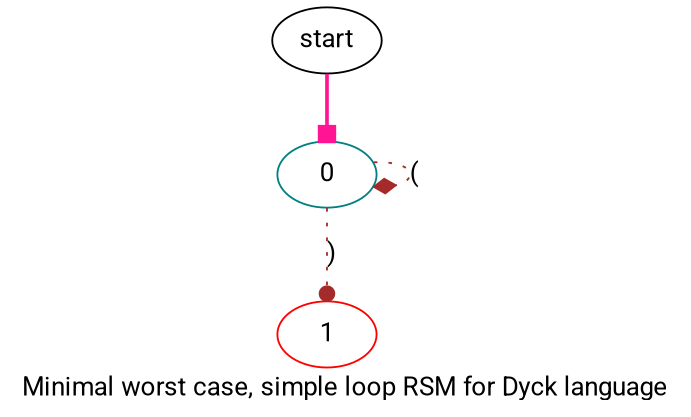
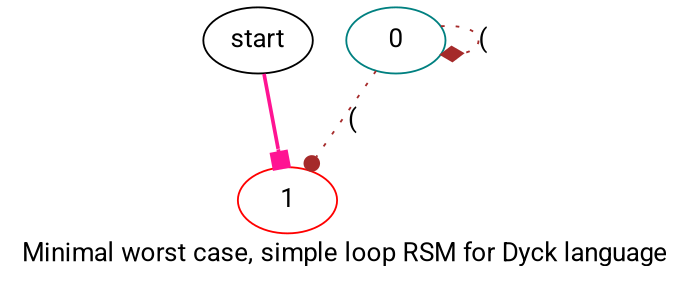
(327, 98) -> (271, 111)
(332, 254) -> (353, 120)
